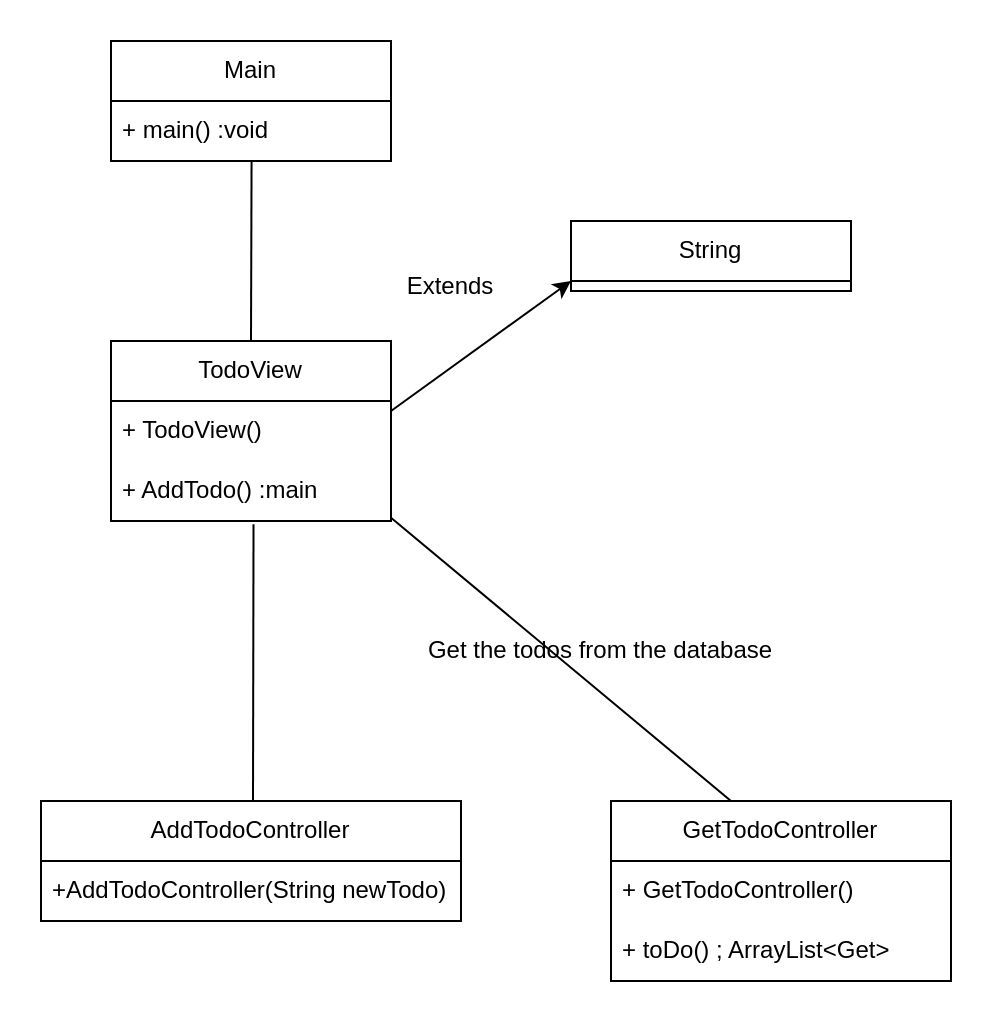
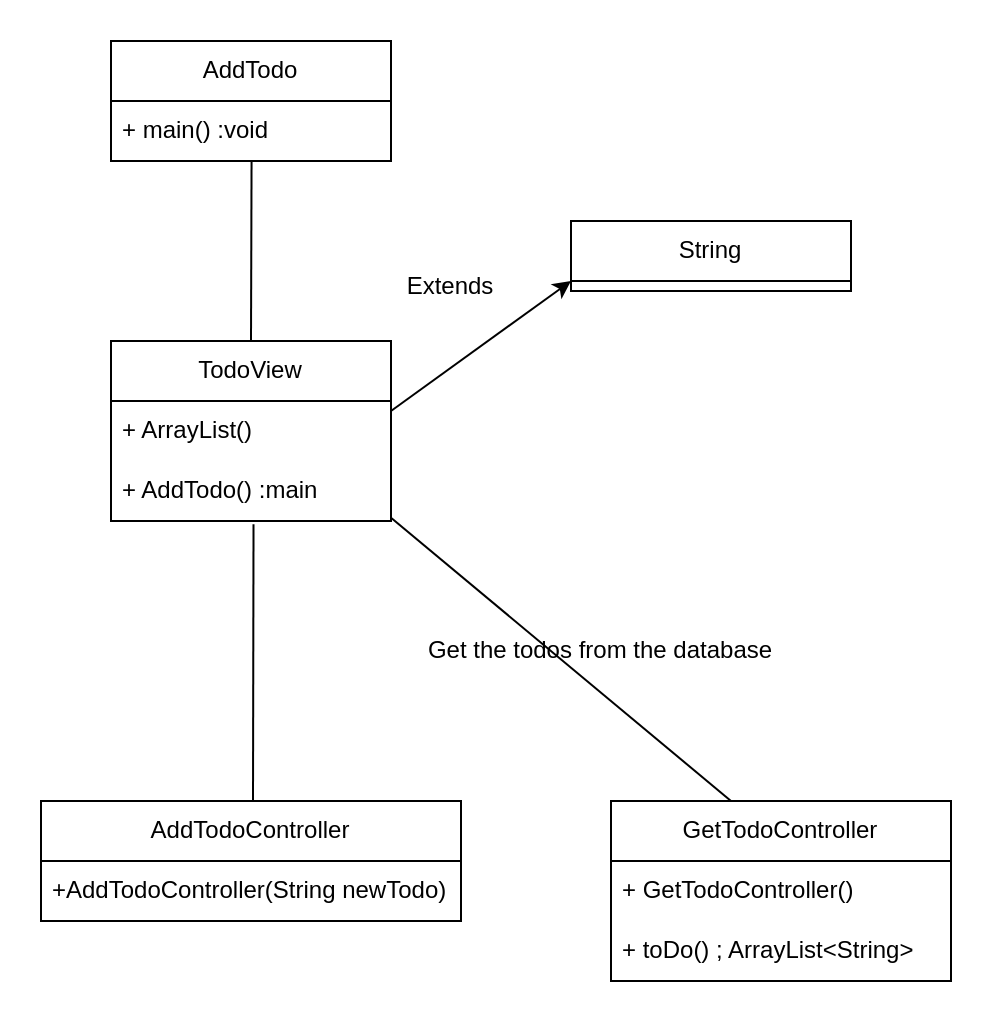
(251, 71) -> (251, 71)
(197, 431) -> (204, 431)
(775, 951) -> (783, 951)
